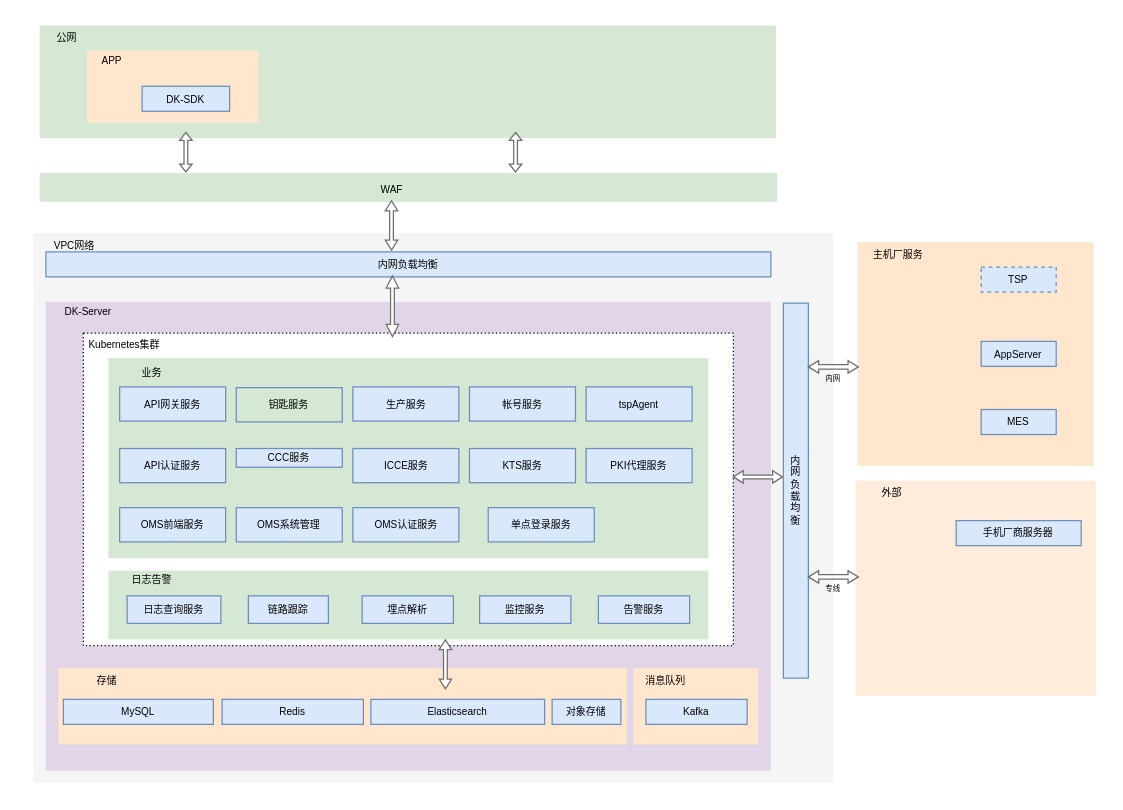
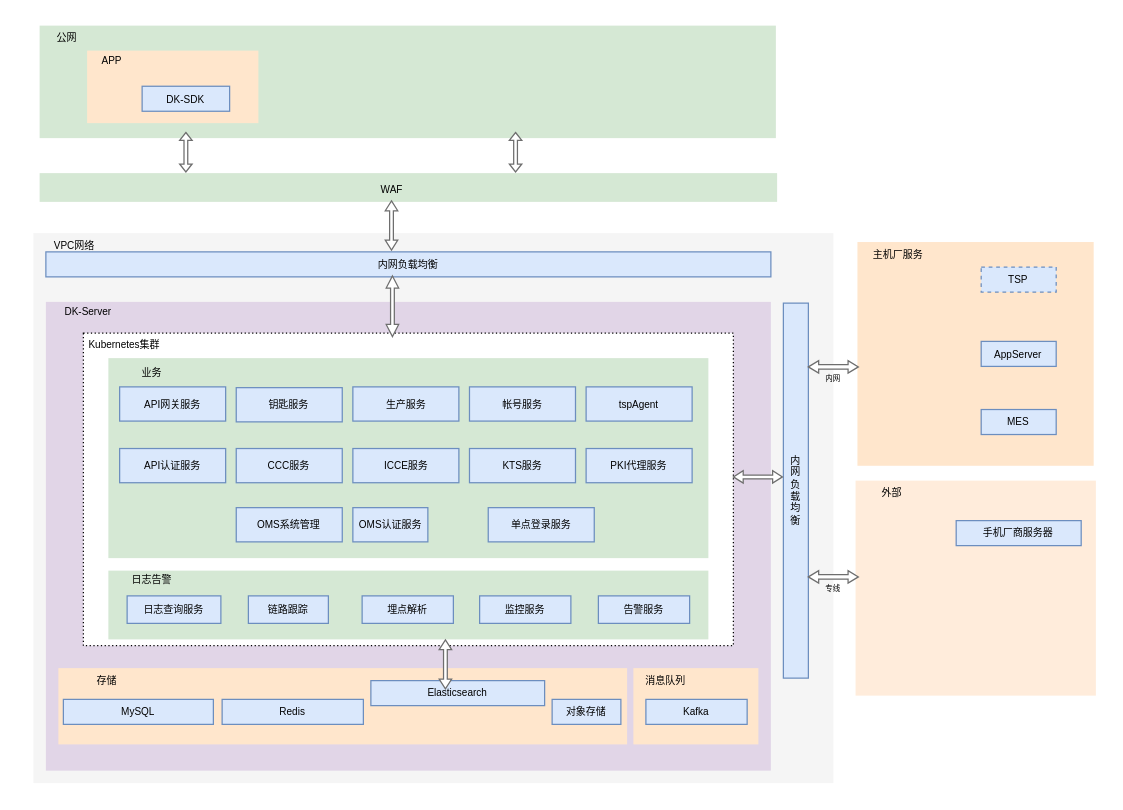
(289, 405) -> (289, 405)
(289, 458) -> (289, 466)
(172, 525) -> none
(406, 525) -> (390, 525)
(458, 712) -> (458, 693)
